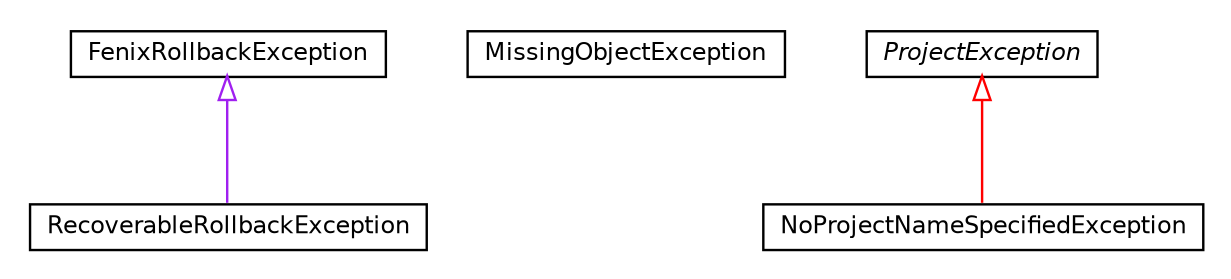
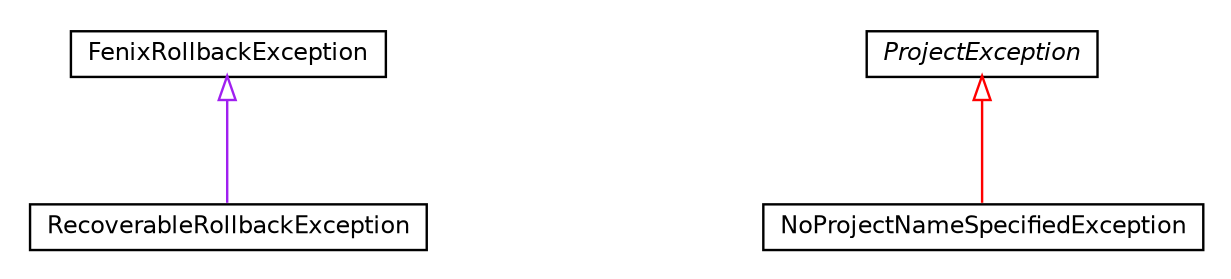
(626, 53) -> none
